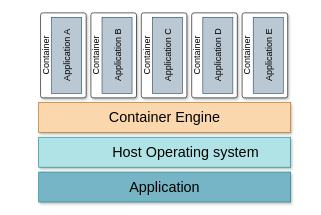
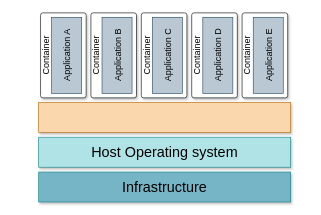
(165, 117) -> none
(186, 152) -> (165, 152)
(165, 187) -> (165, 187)
